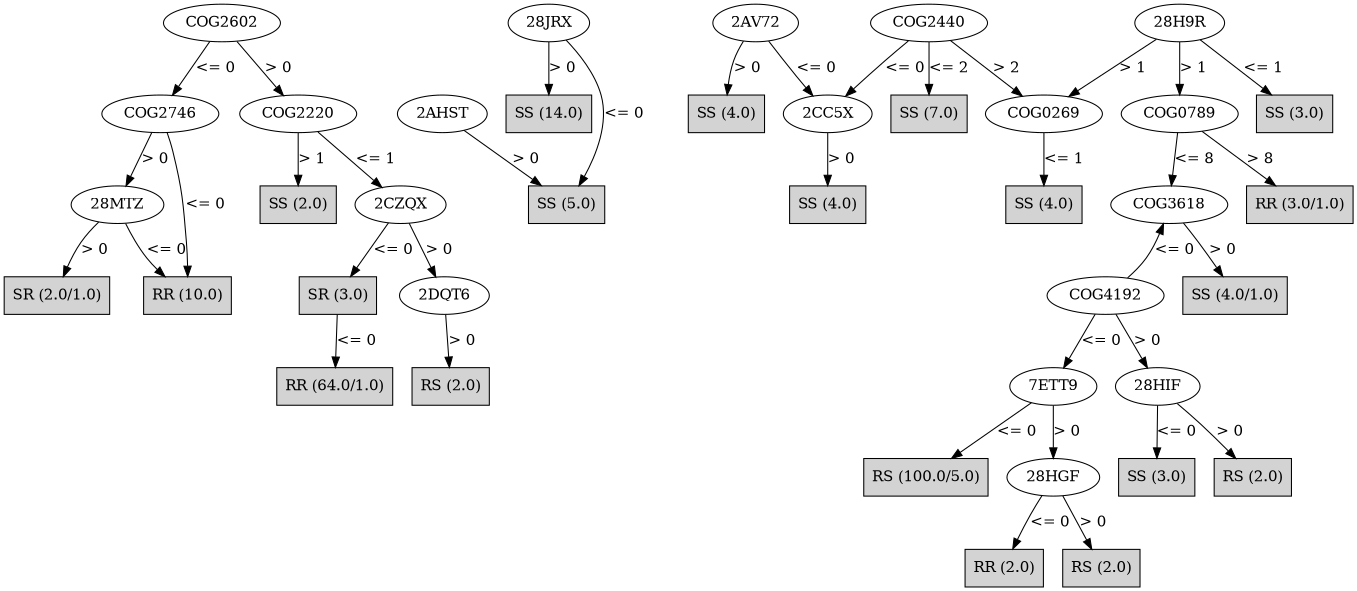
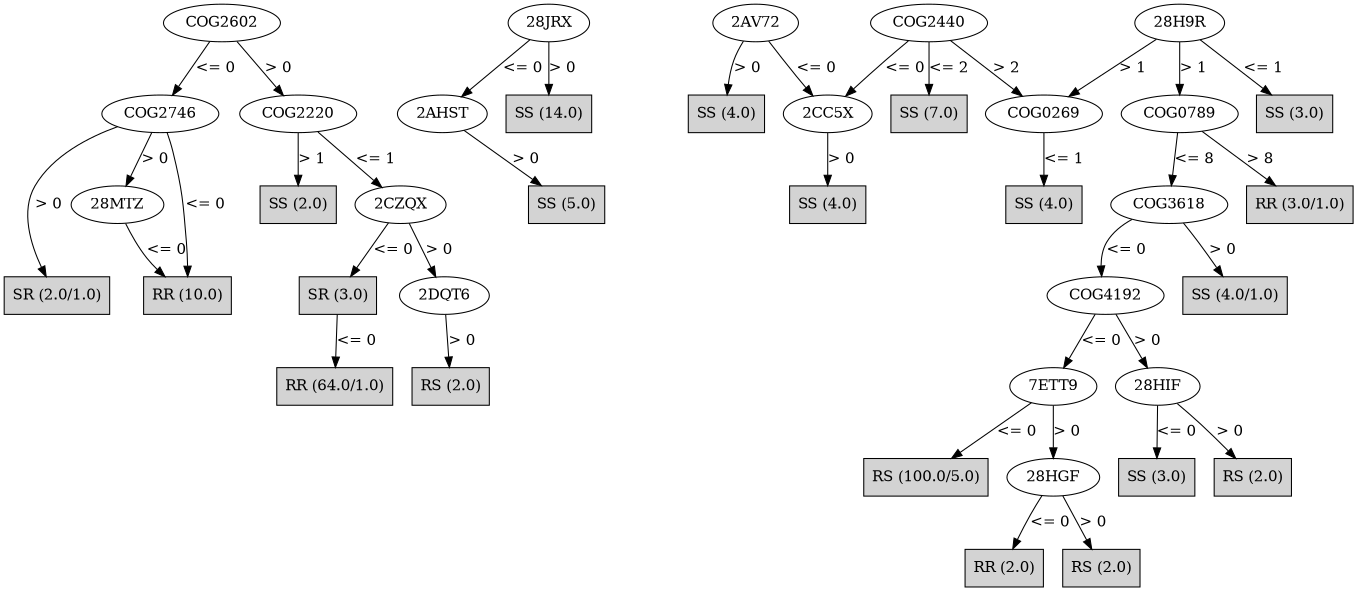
(603, 105) -> (500, 65)
(81, 243) -> (40, 178)
(1146, 258) -> (1109, 238)
